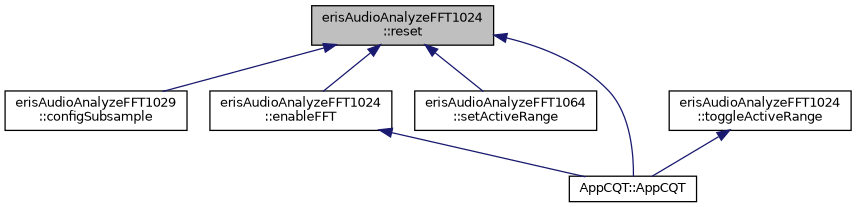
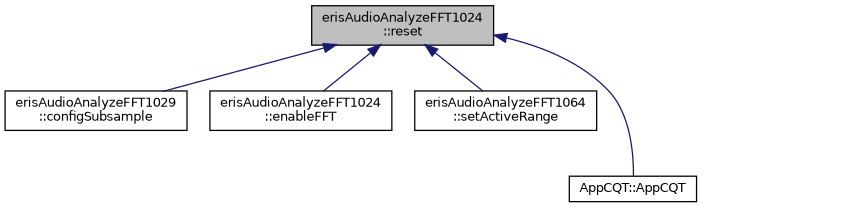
(760, 111) -> none
(489, 155) -> none
